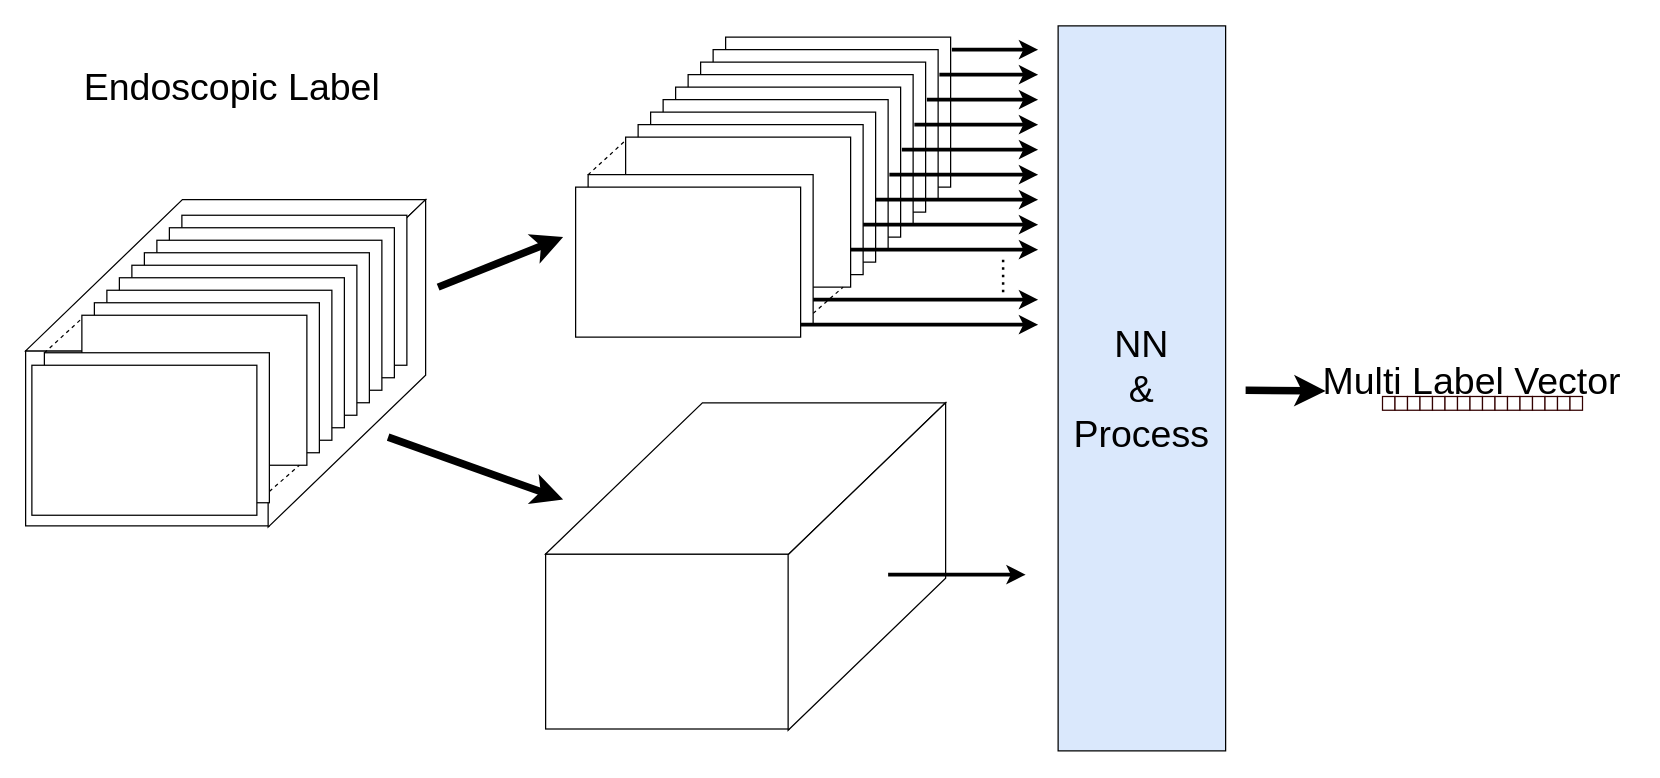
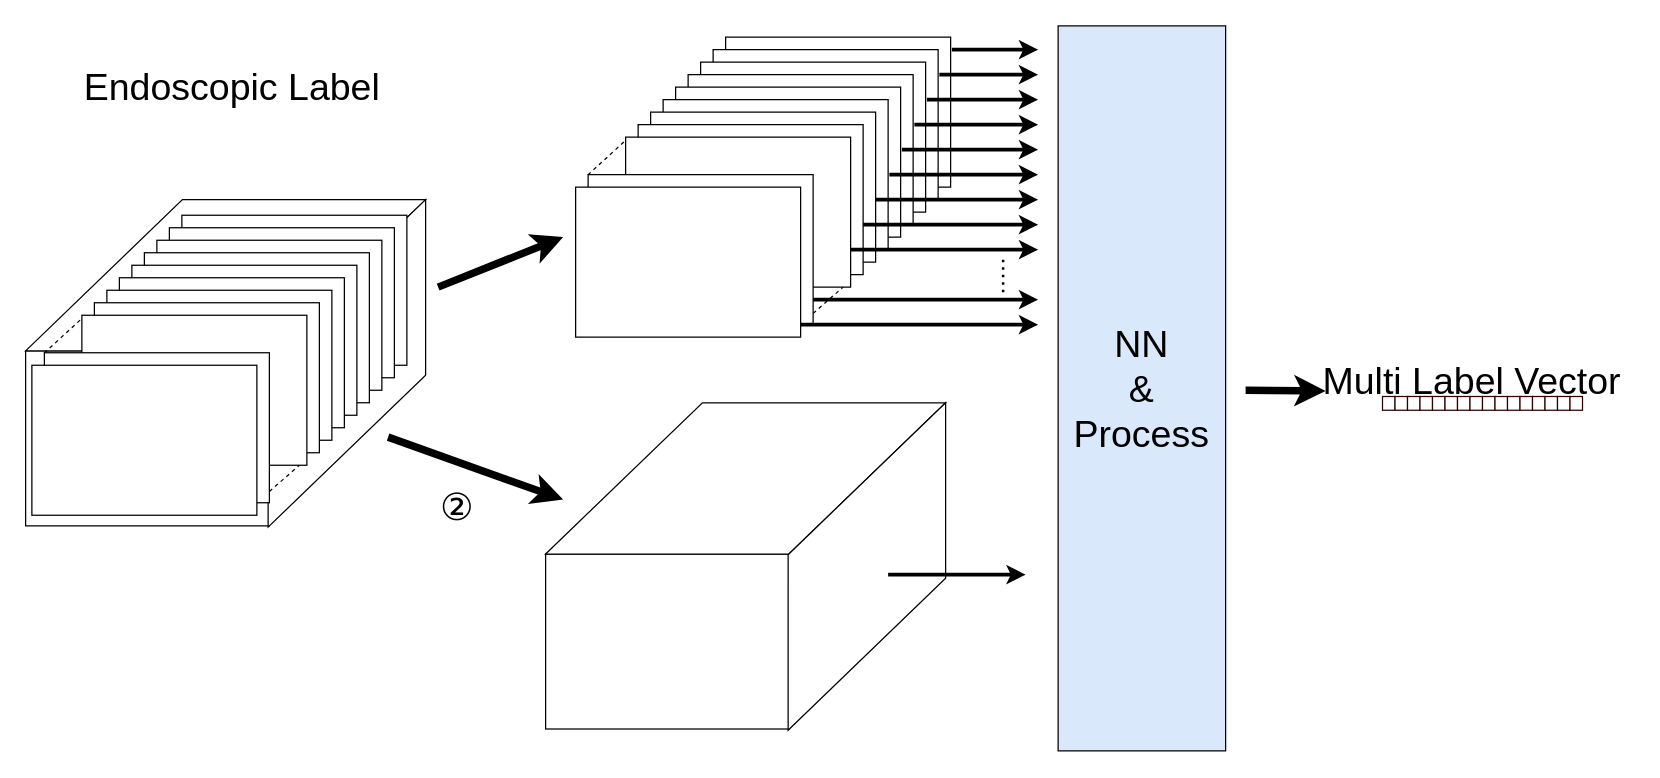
none -> (457, 506)
